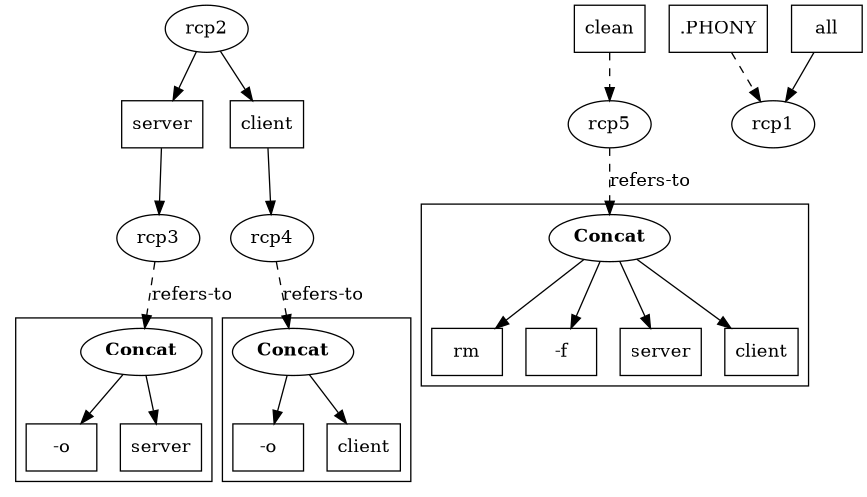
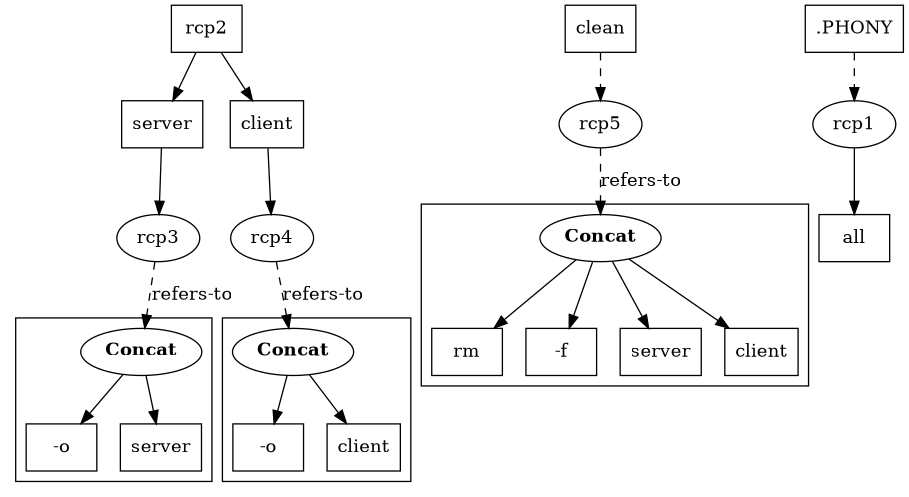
(207, 29) -> (207, 29)
(803, 71) -> (854, 175)
